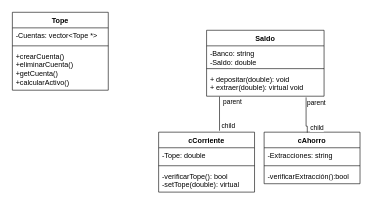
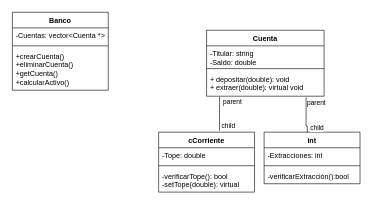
(60, 21) -> (60, 21)
(266, 39) -> (266, 39)
(61, 41) -> (61, 41)
(236, 59) -> (238, 59)
(312, 141) -> (312, 141)
(306, 156) -> (300, 156)
